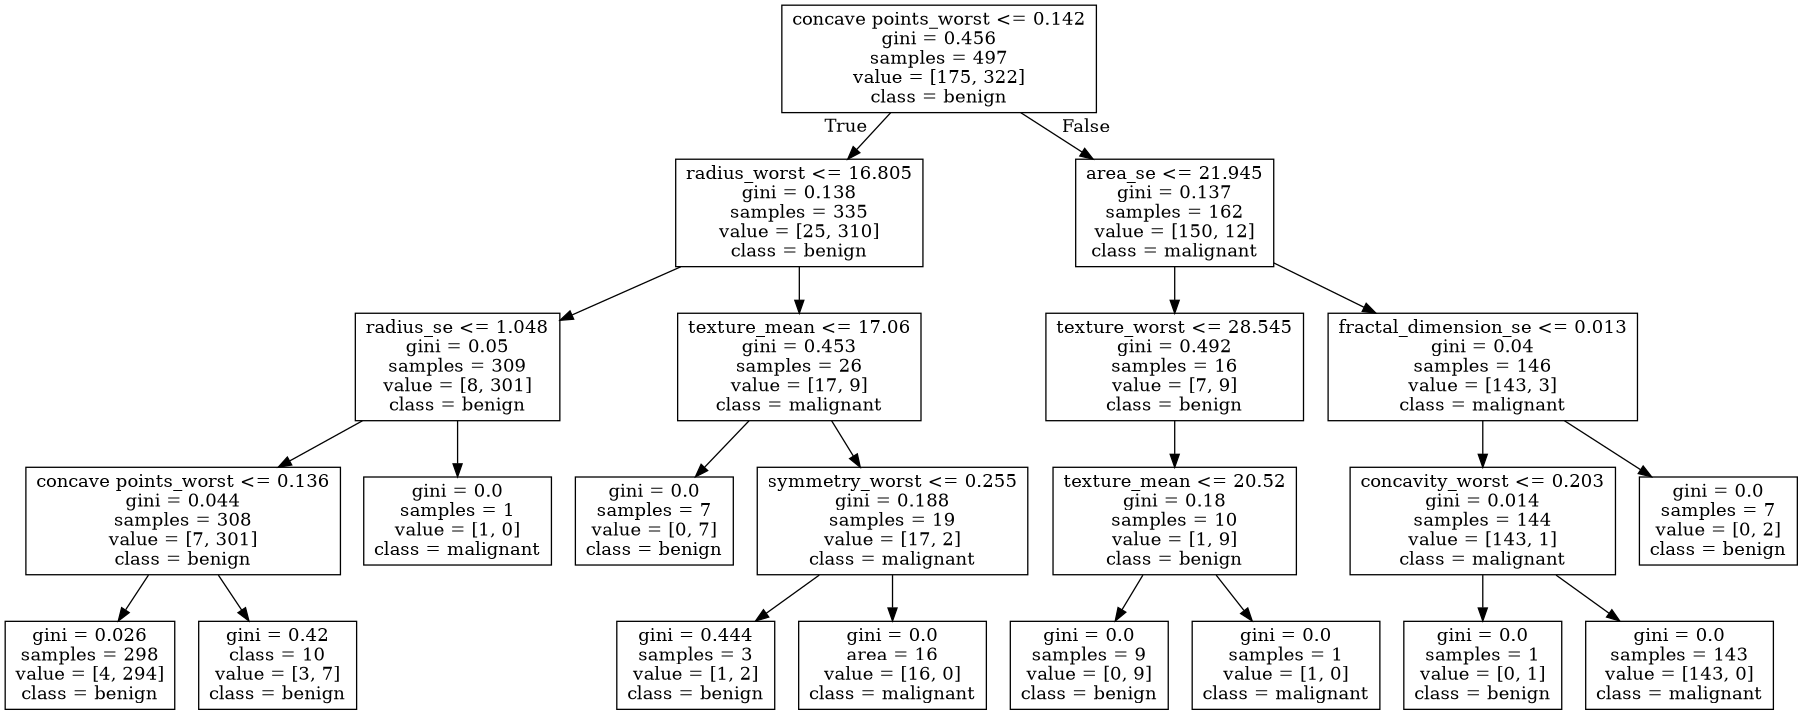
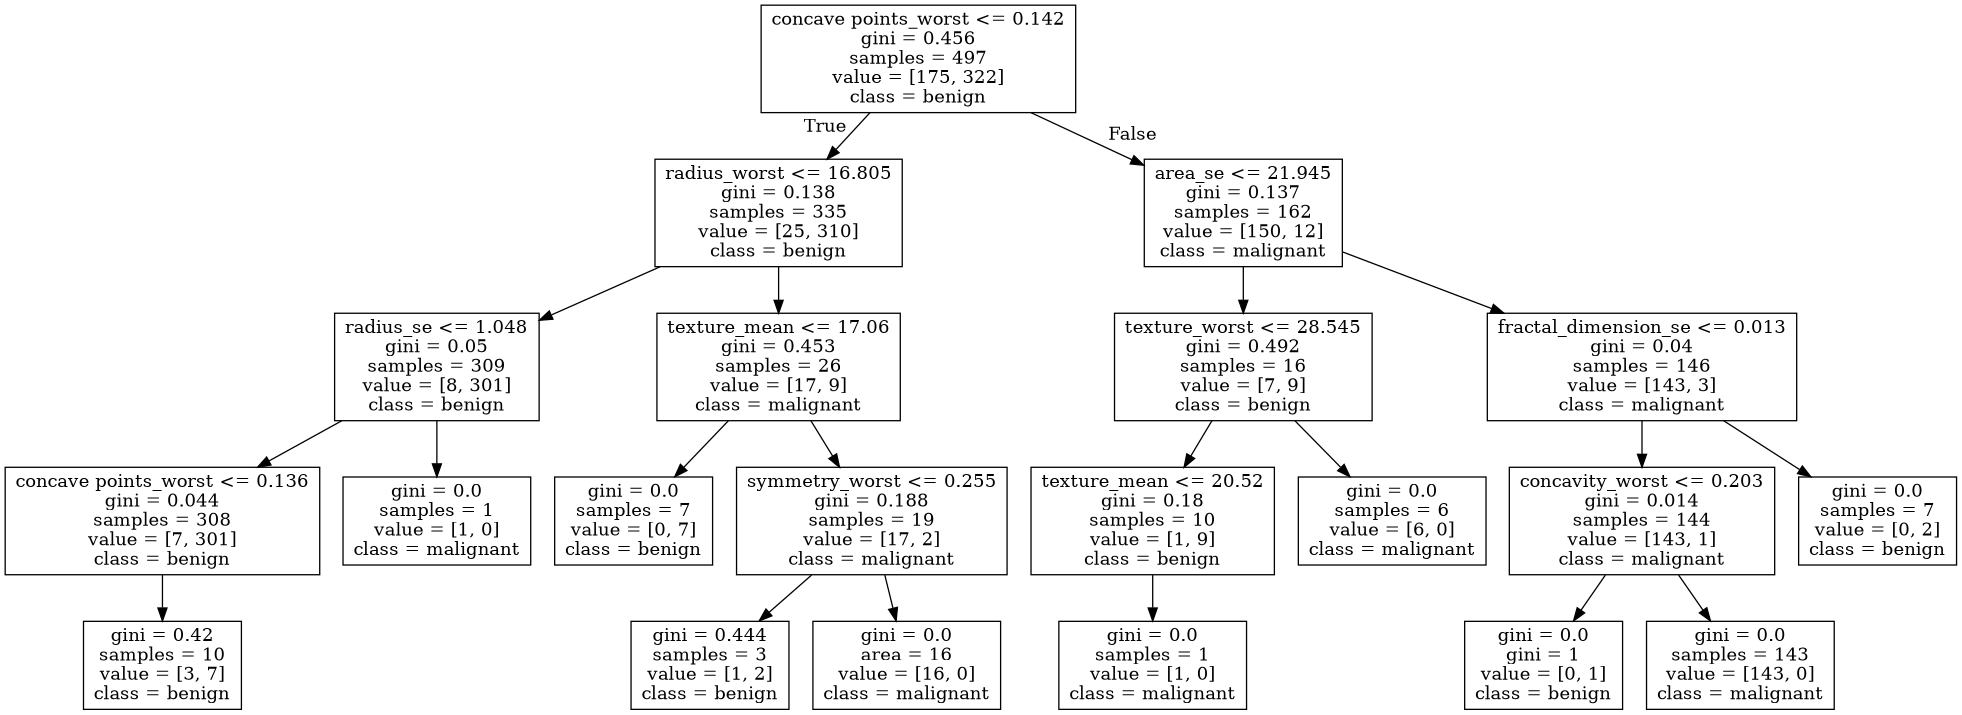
none -> (1392, 521)
(90, 665) -> none
(278, 665) -> (162, 665)
(1089, 665) -> none
(1483, 665) -> (1544, 665)
